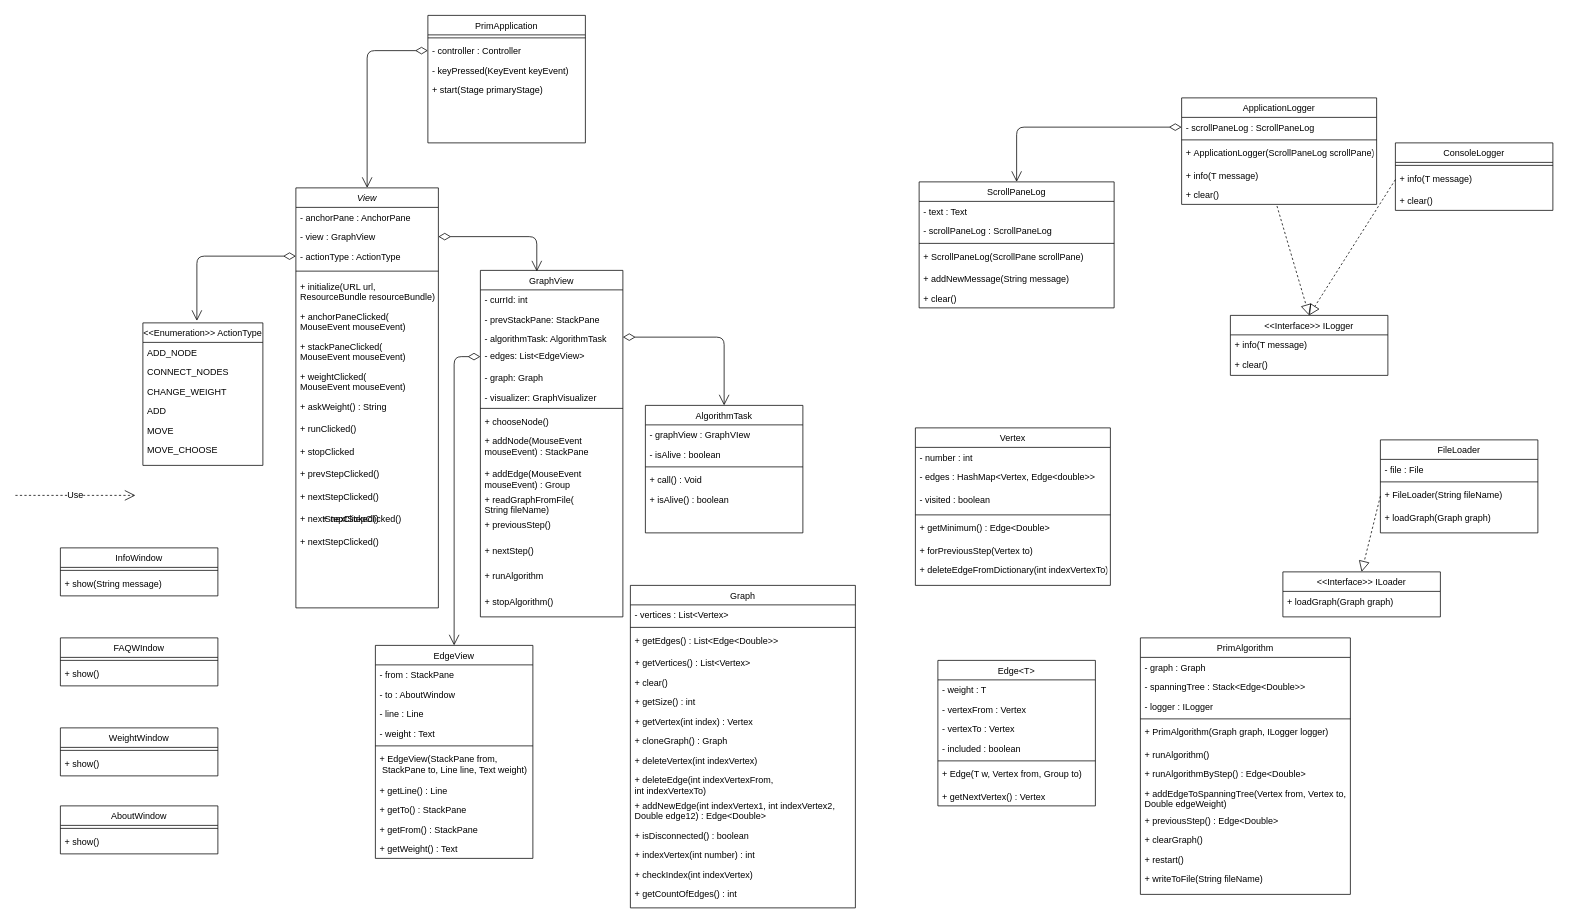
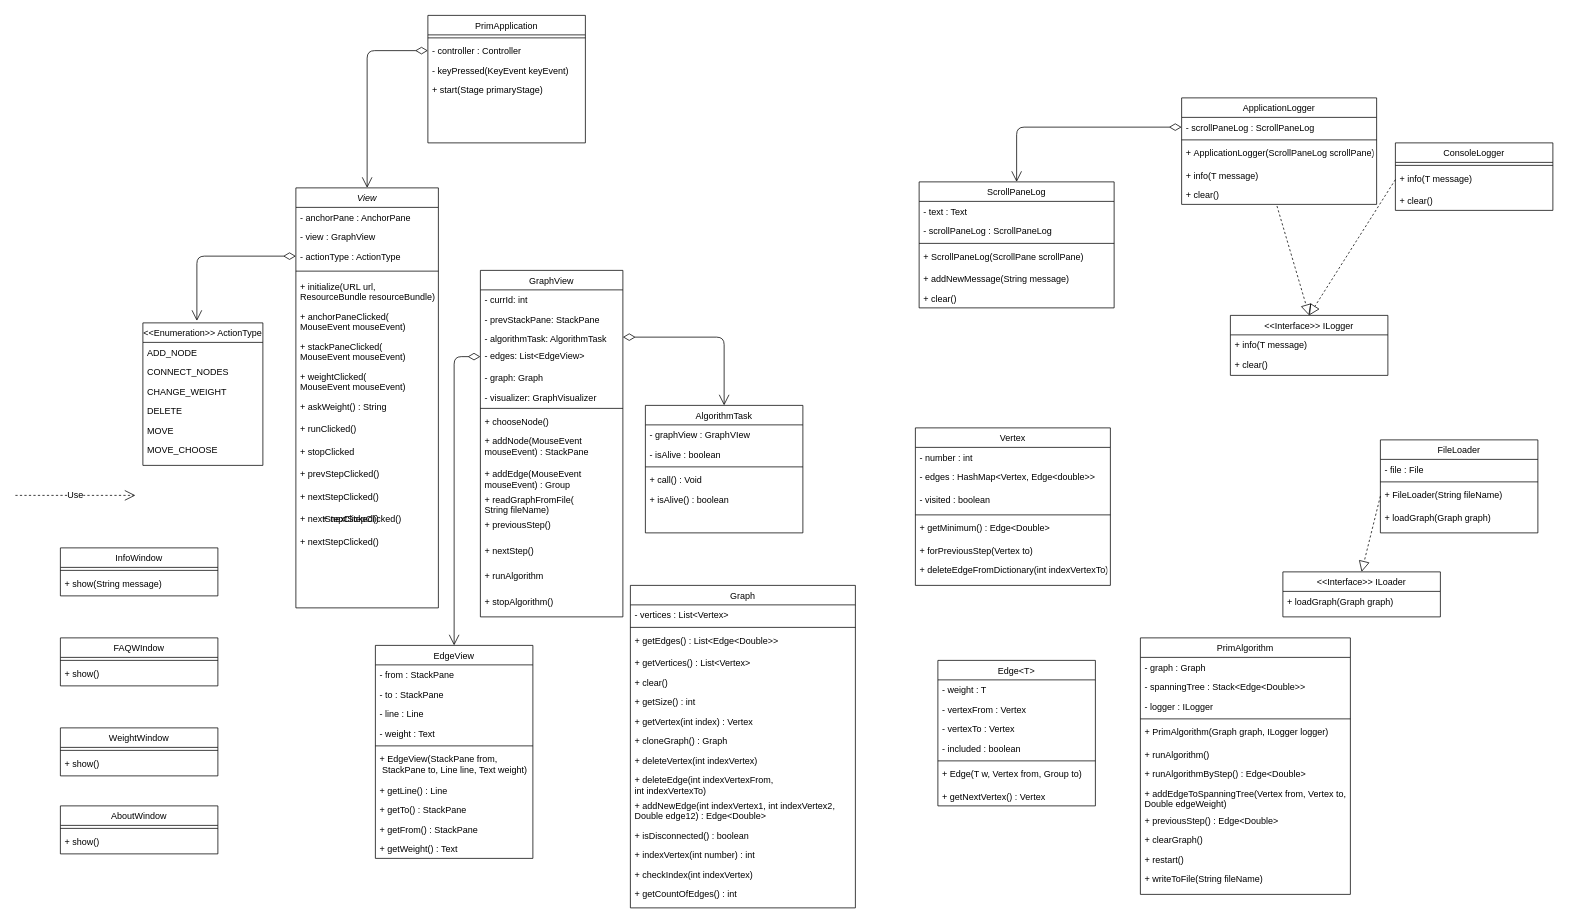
(507, 237) -> none
(155, 411) -> (162, 411)
(419, 695) -> (415, 695)
